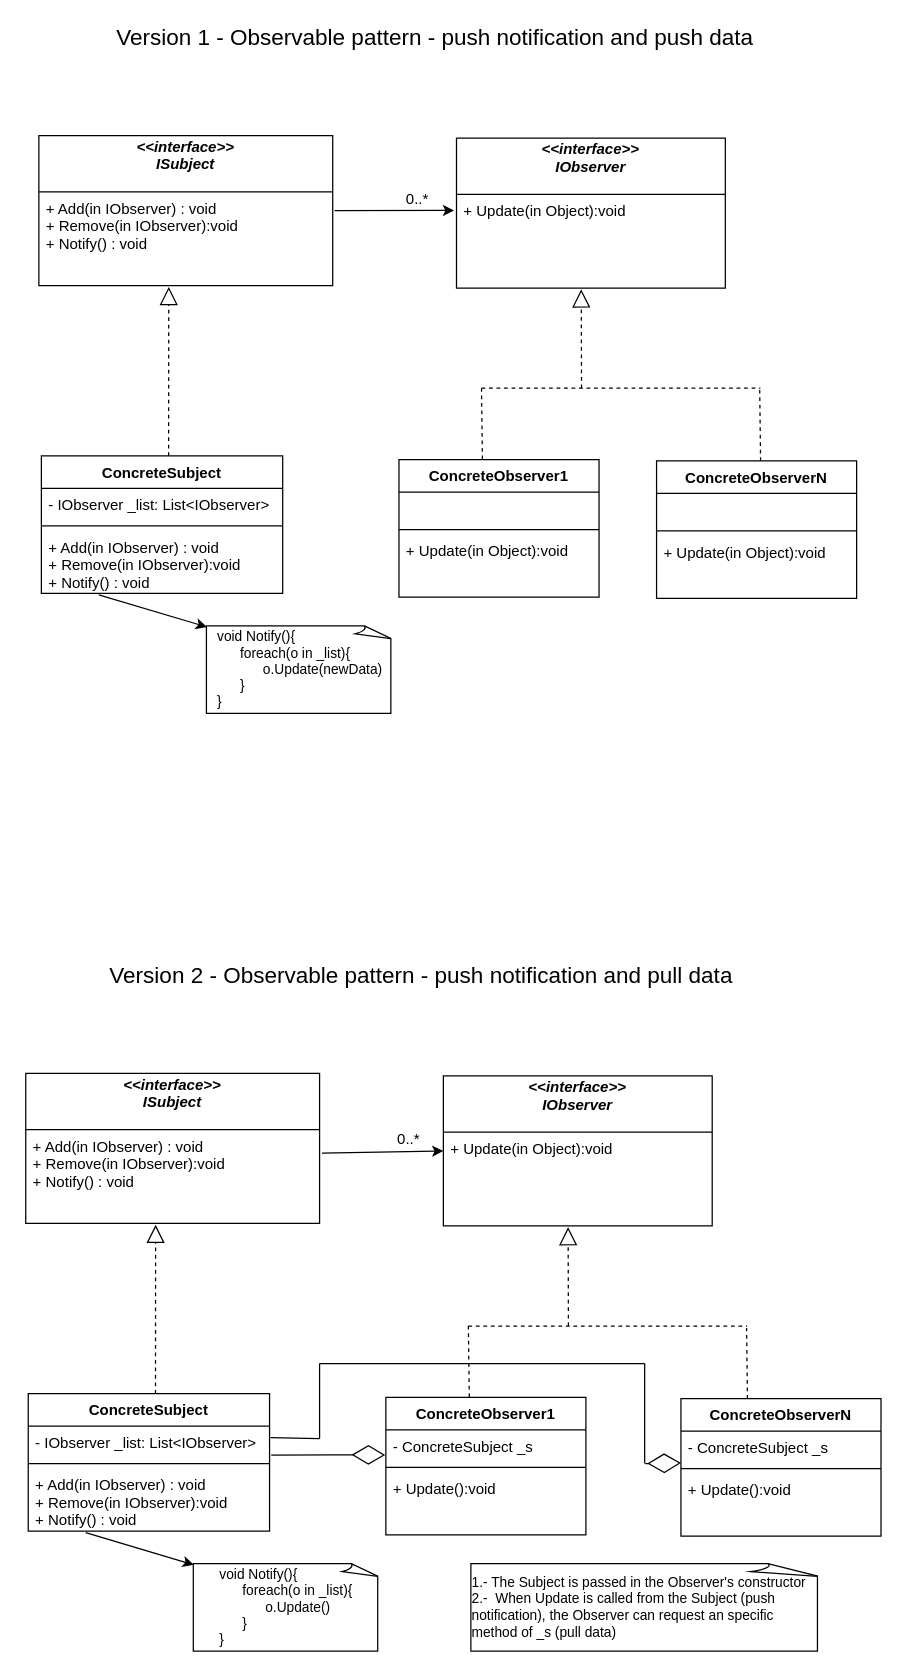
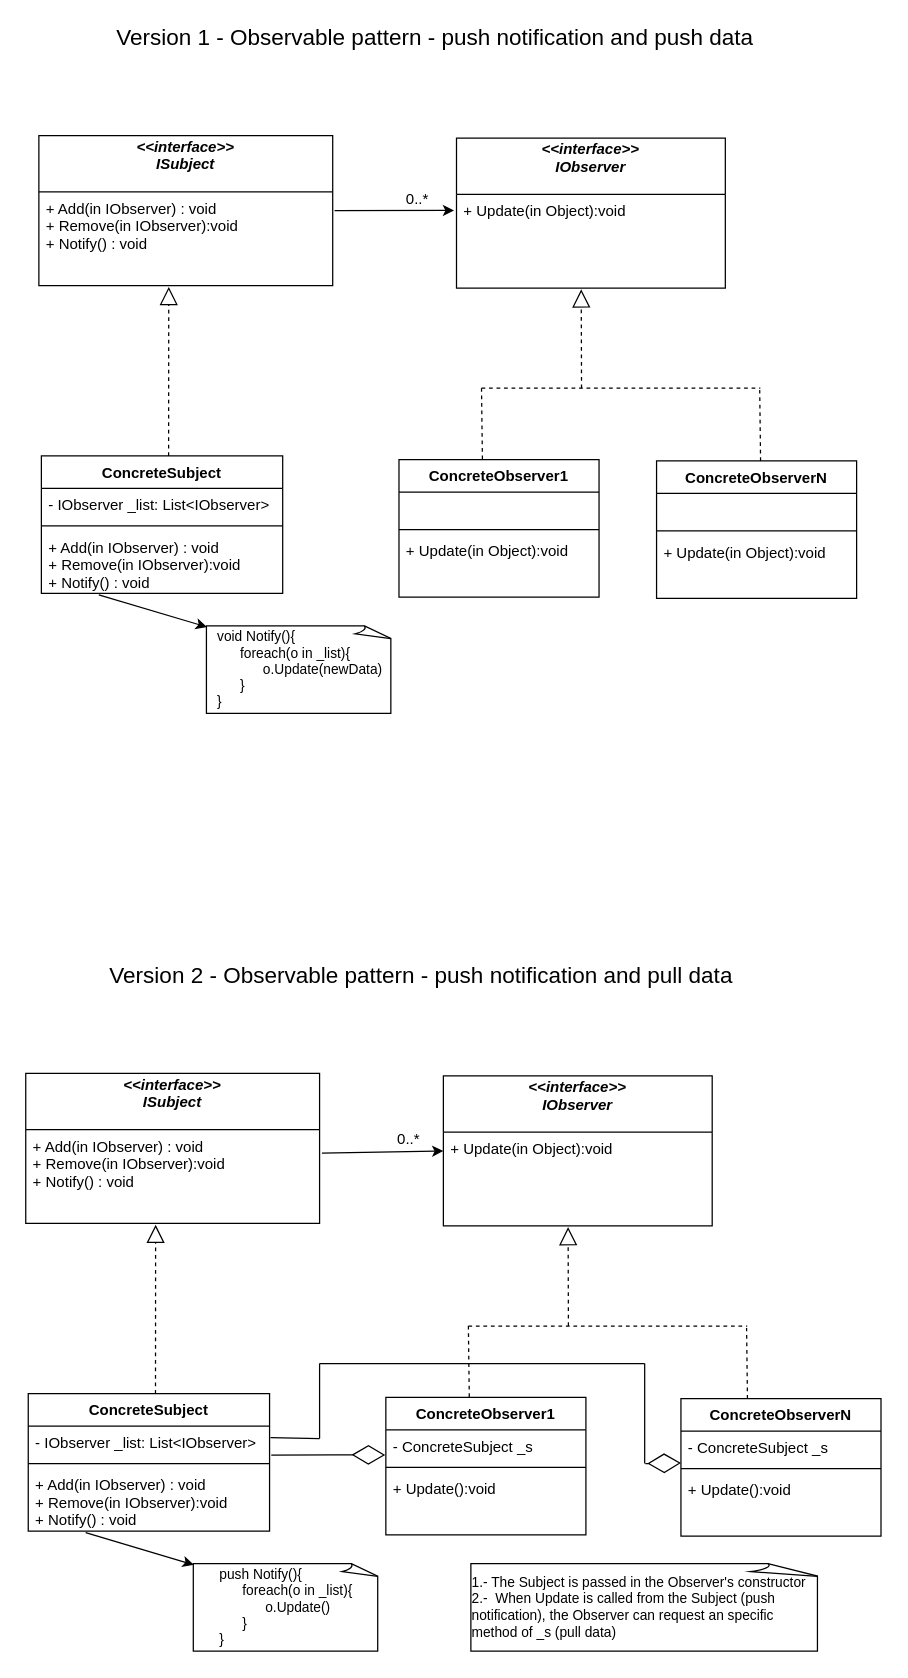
(286, 1607) -> (286, 1607)
